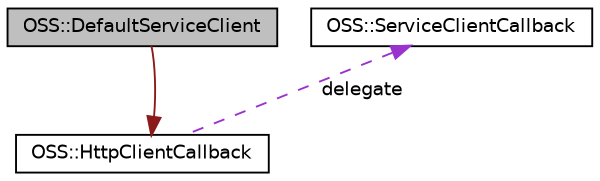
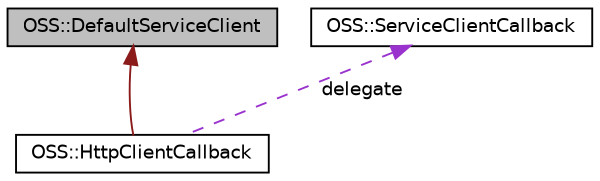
(155, 81) -> (130, 100)
